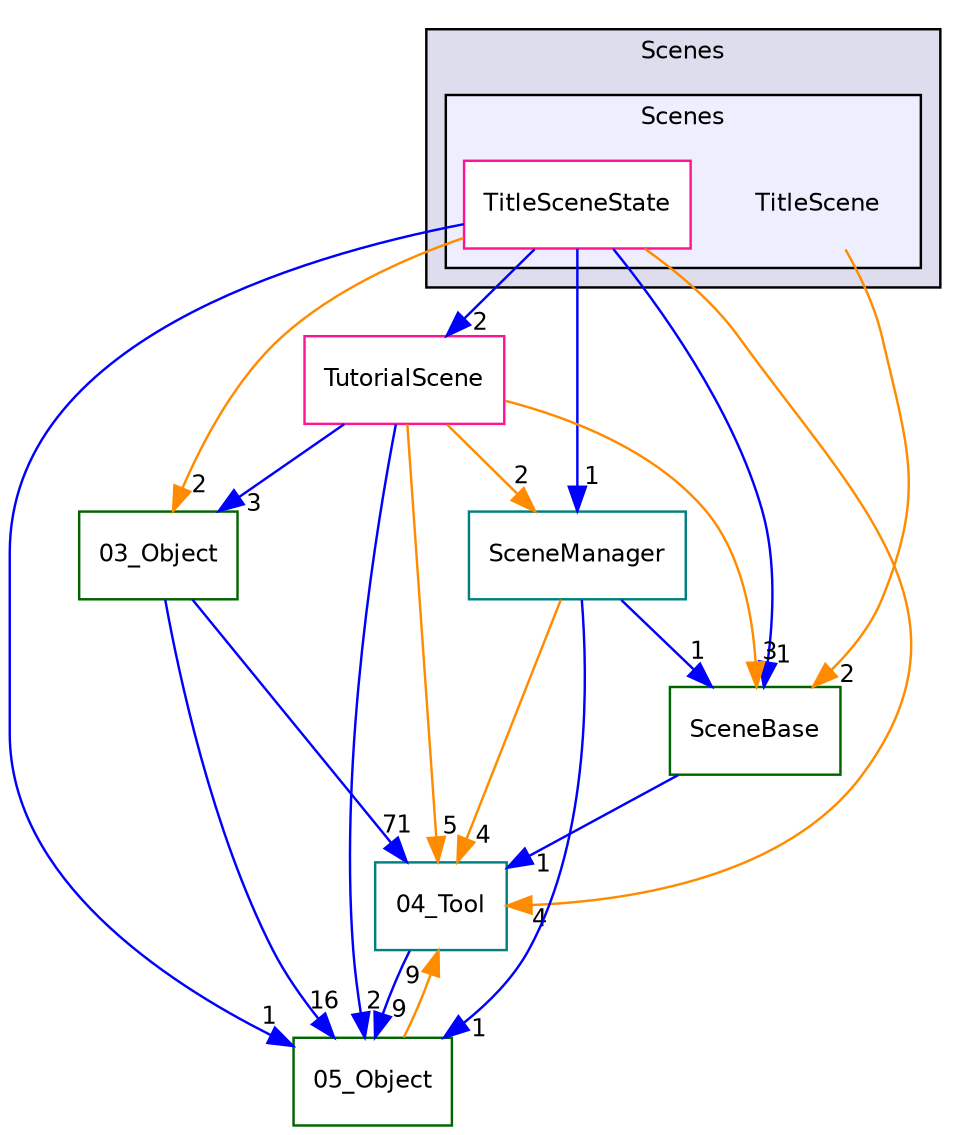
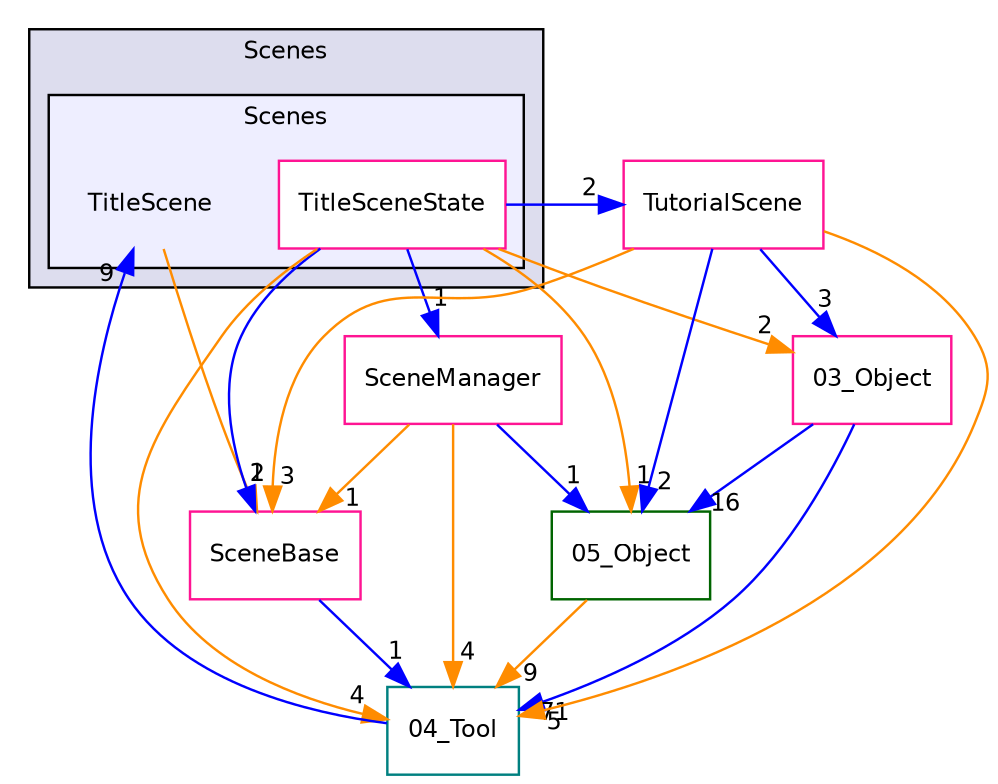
(482, 459) -> none
(10, 551) -> (591, 346)
(158, 555) -> (872, 380)
(577, 555) -> (453, 380)
(658, 635) -> (373, 460)
(755, 731) -> (275, 555)
(395, 982) -> (119, 580)
